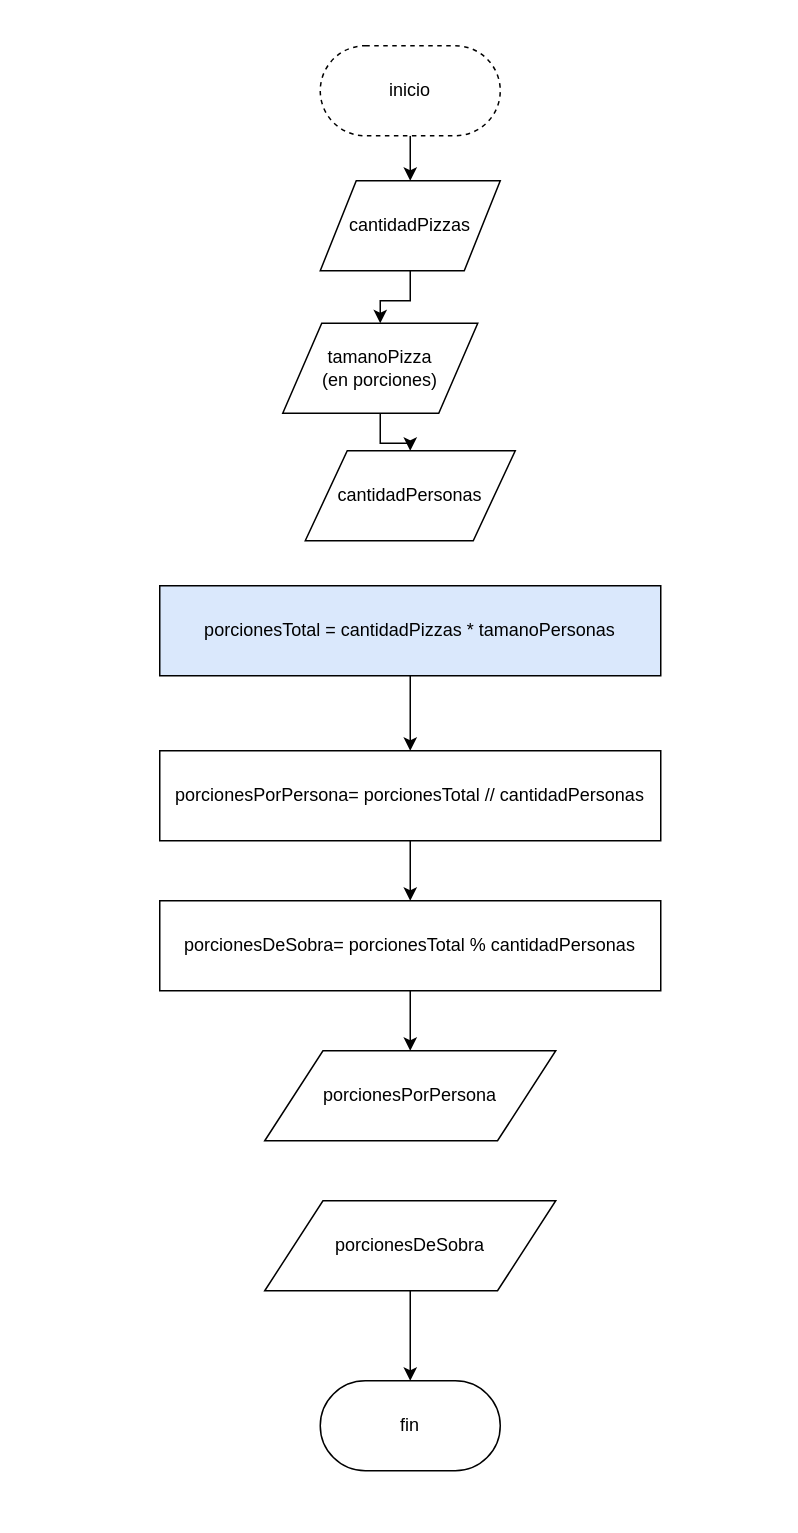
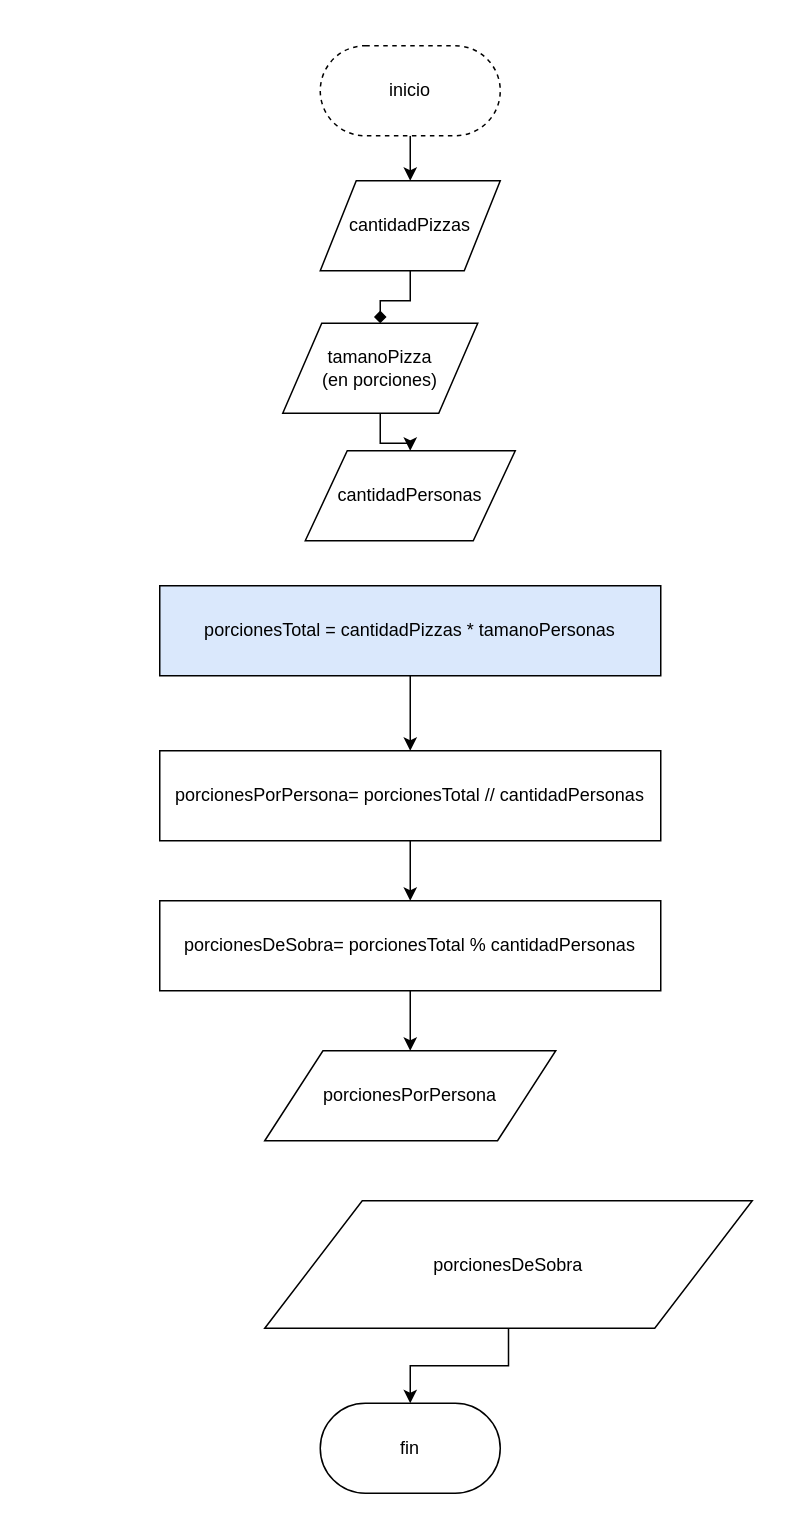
(380, 312) -> (380, 311)
(410, 1246) -> (509, 1265)
(410, 1426) -> (410, 1448)
